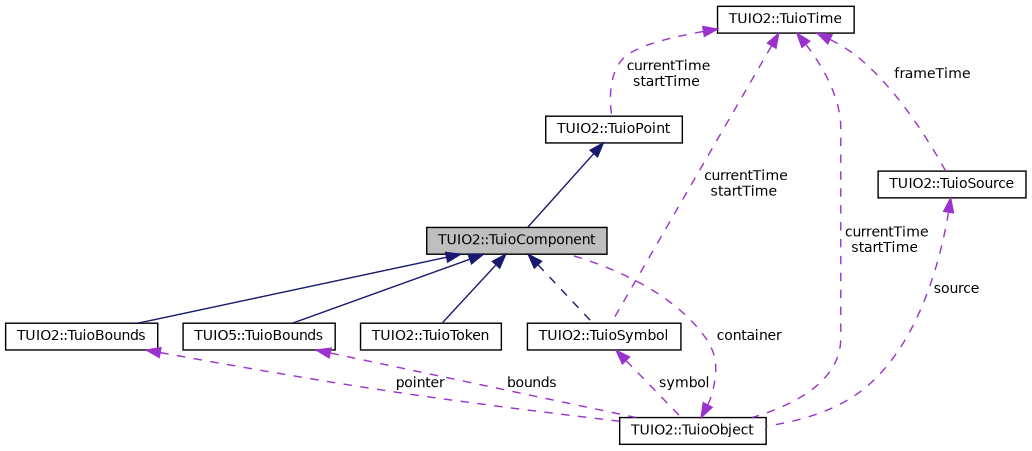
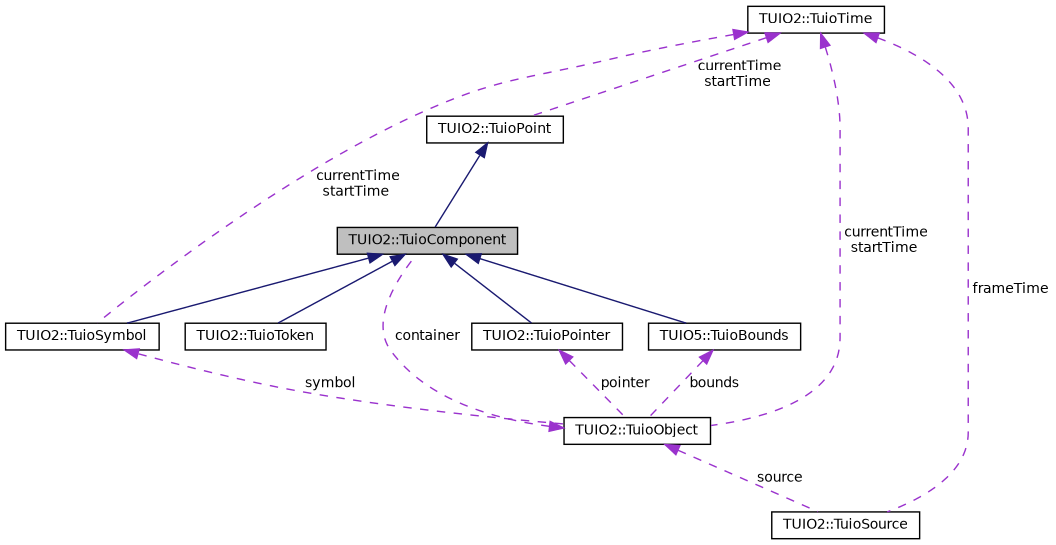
(565, 294) -> (248, 291)
(82, 337) -> (547, 337)
(895, 354) -> (748, 481)
